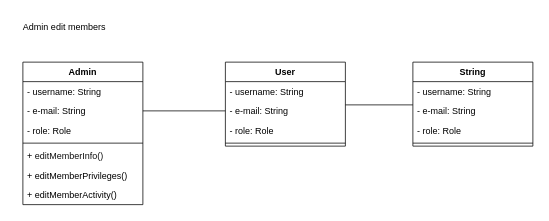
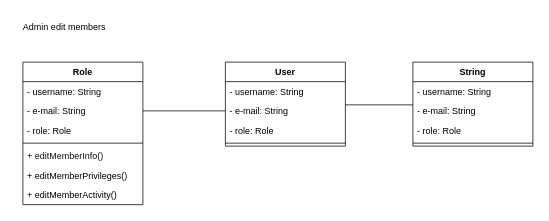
(83, 73) -> (83, 73)
